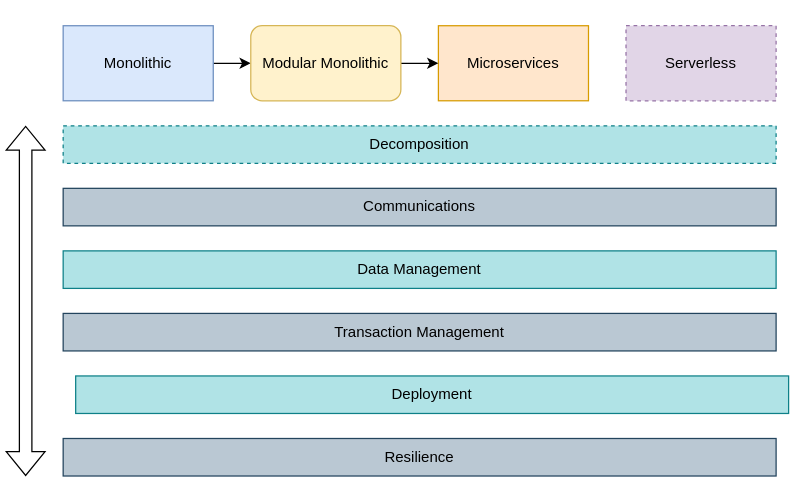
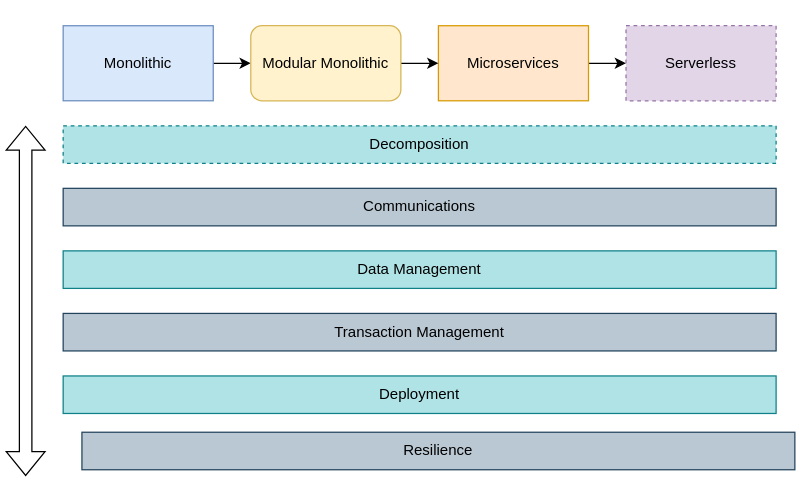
none -> (611, 63)
(432, 394) -> (419, 394)
(419, 457) -> (438, 451)
